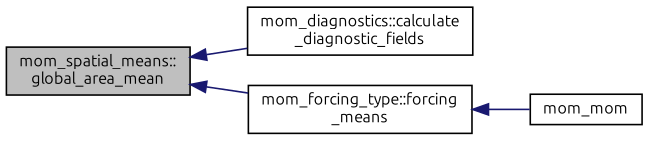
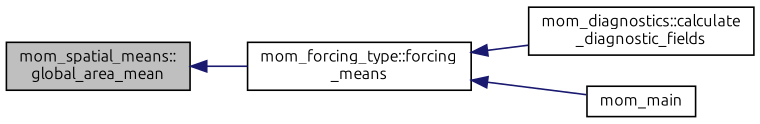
(227, 51) -> (508, 48)
(586, 109) -> (641, 101)
